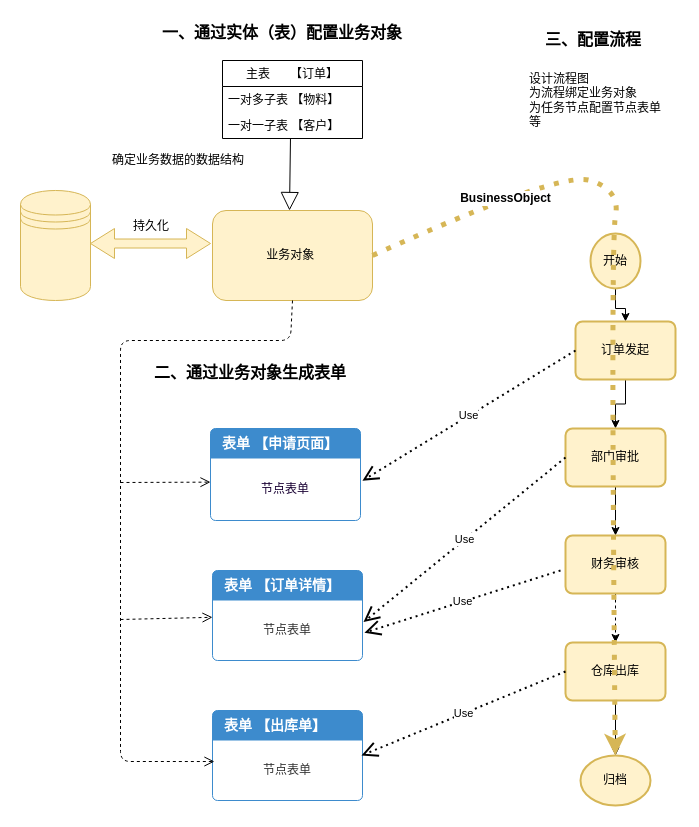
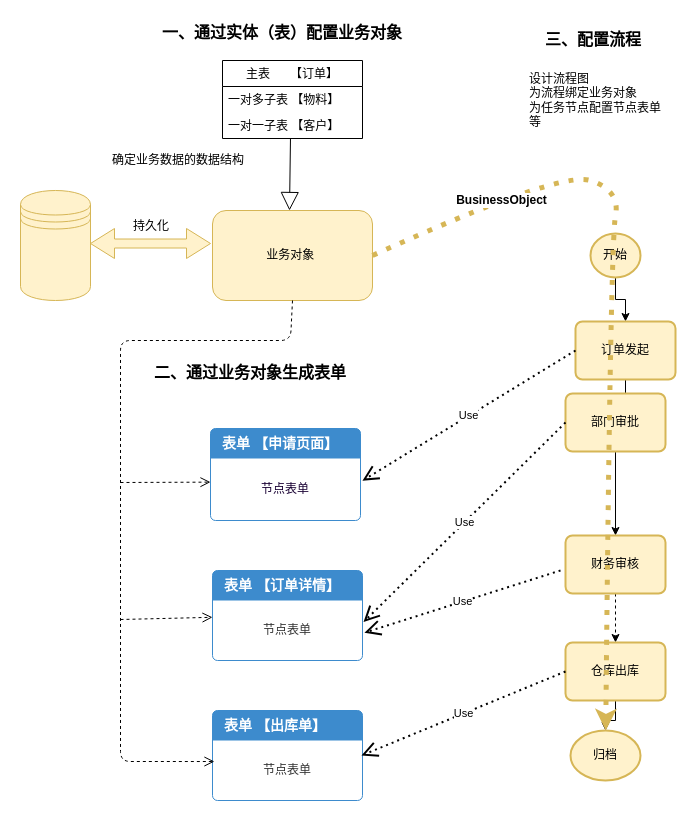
(616, 261) -> (616, 256)
(616, 458) -> (616, 423)
(616, 781) -> (606, 756)
